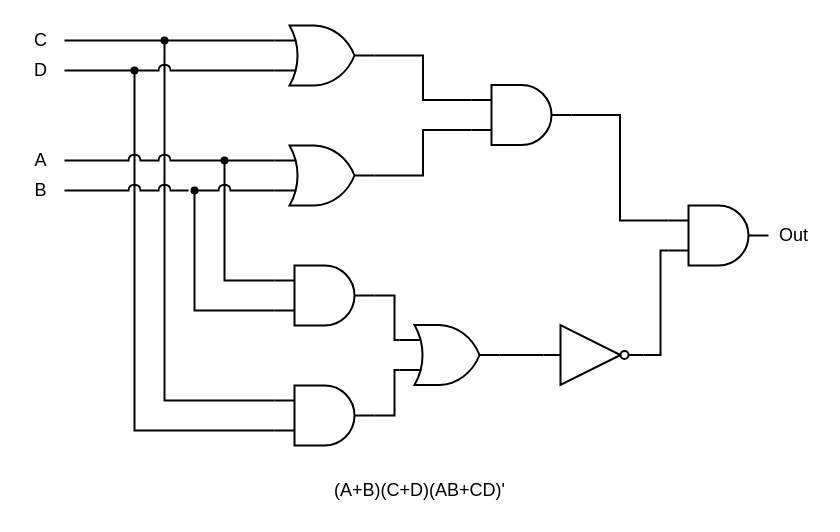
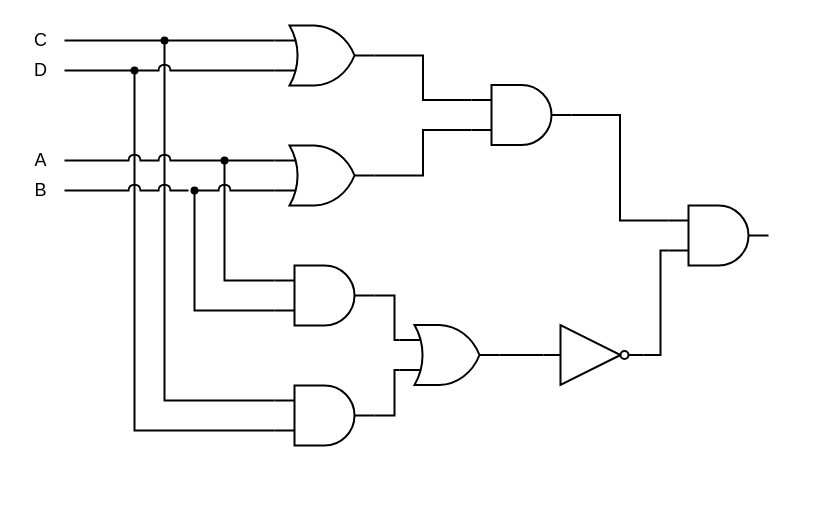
(794, 236) -> none
(420, 491) -> none
